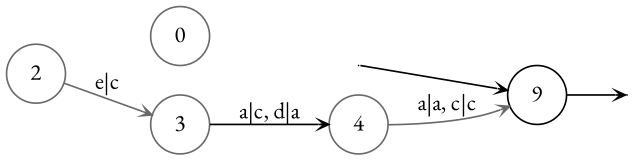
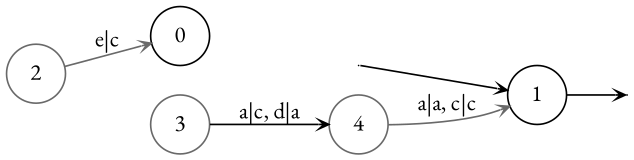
(180, 36) -> (180, 36)
(537, 95) -> (537, 95)
(103, 97) -> (103, 56)
